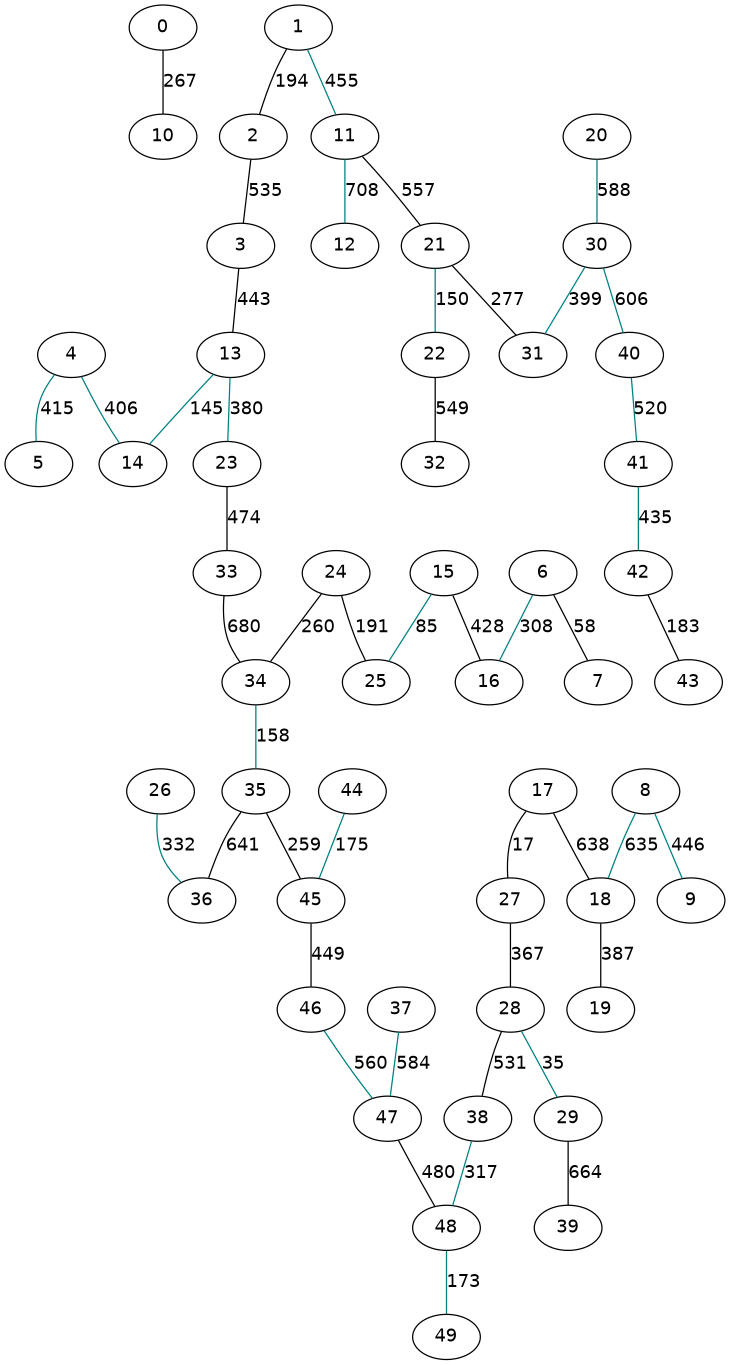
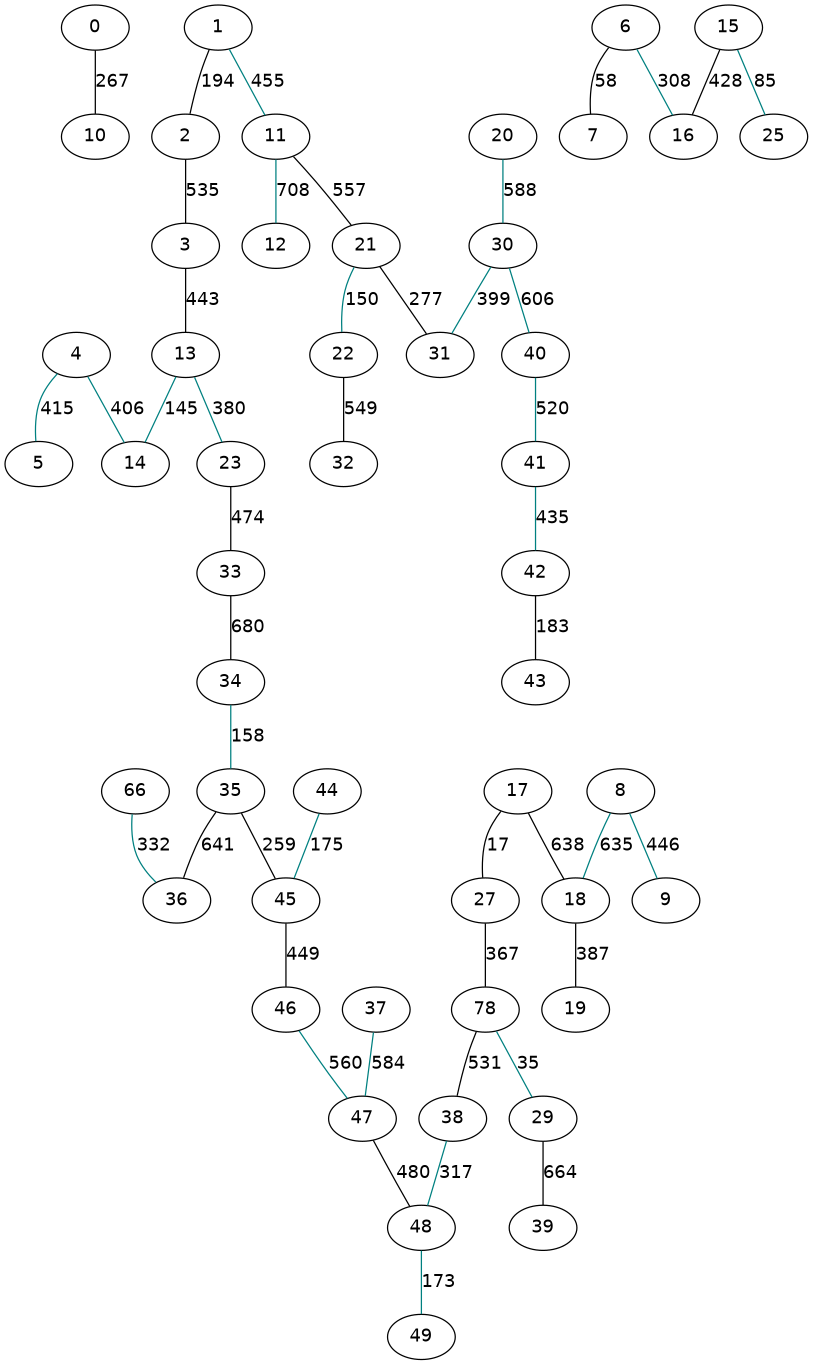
(336, 573) -> none
(161, 791) -> (135, 791)
(510, 1010) -> (485, 1010)
